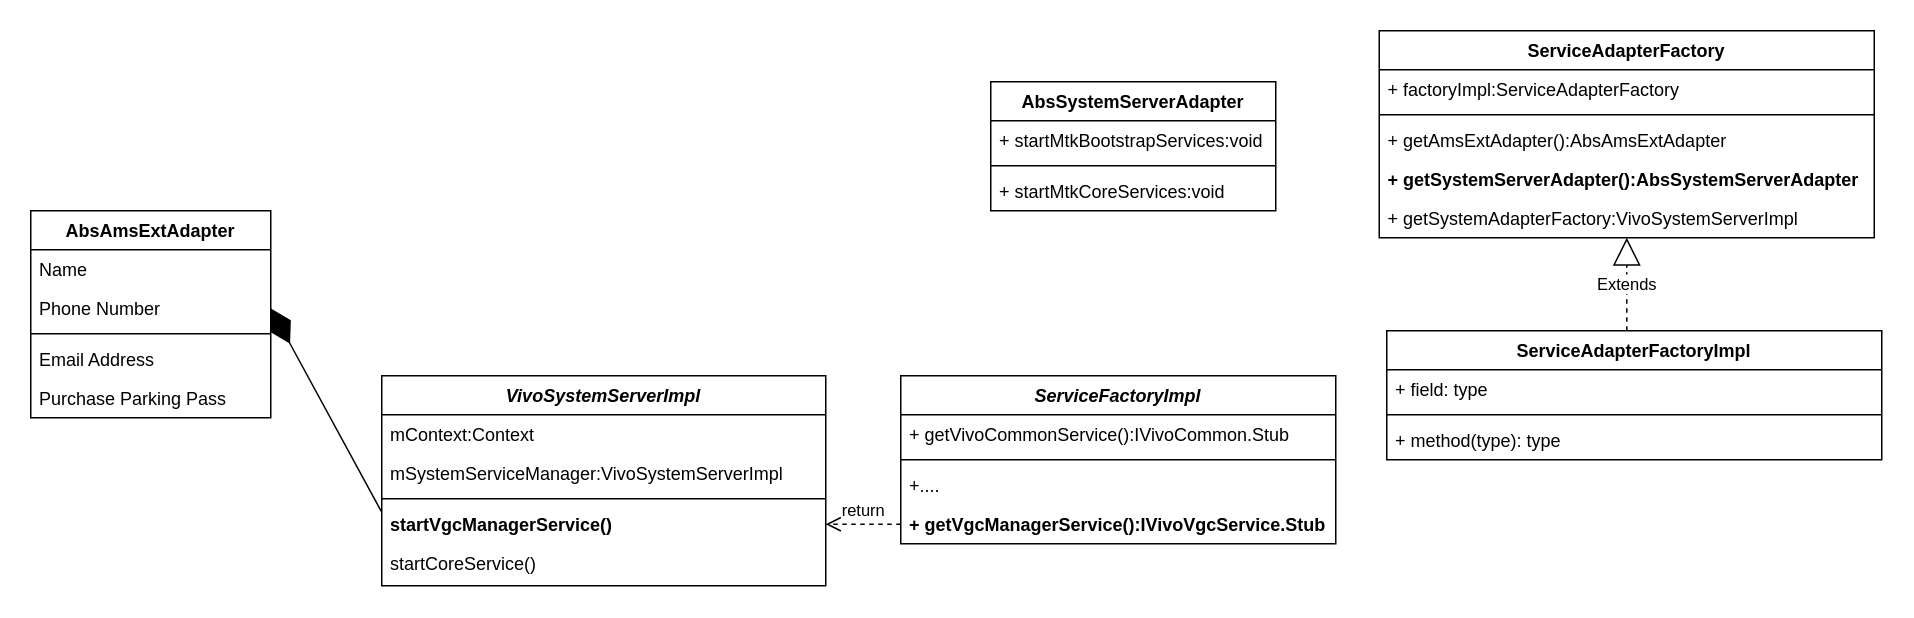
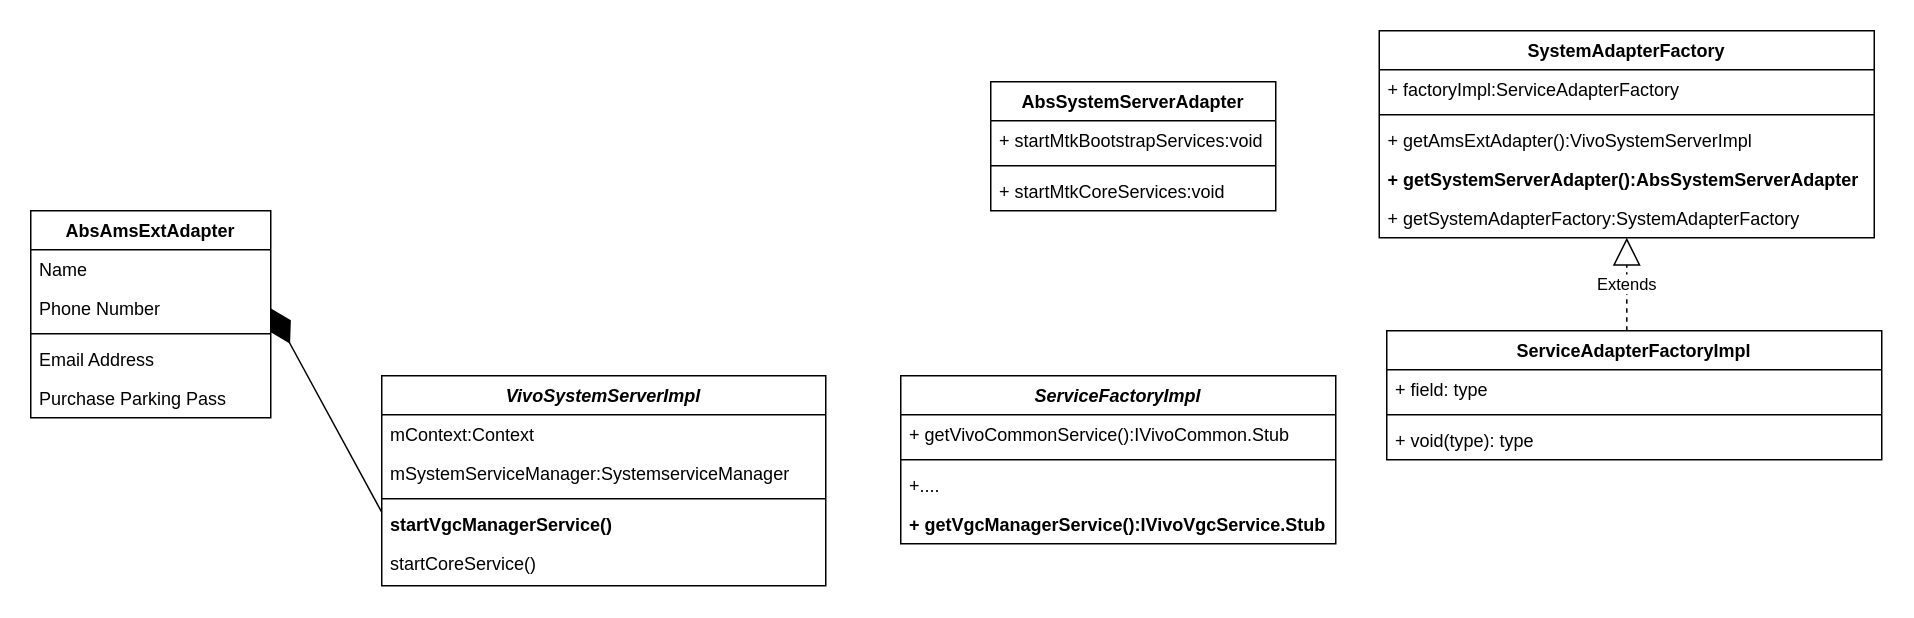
(1626, 51) -> (1626, 51)
(1569, 141) -> (1585, 141)
(1610, 219) -> (1615, 219)
(1489, 441) -> (1476, 441)
(592, 474) -> (595, 474)
(863, 524) -> none
